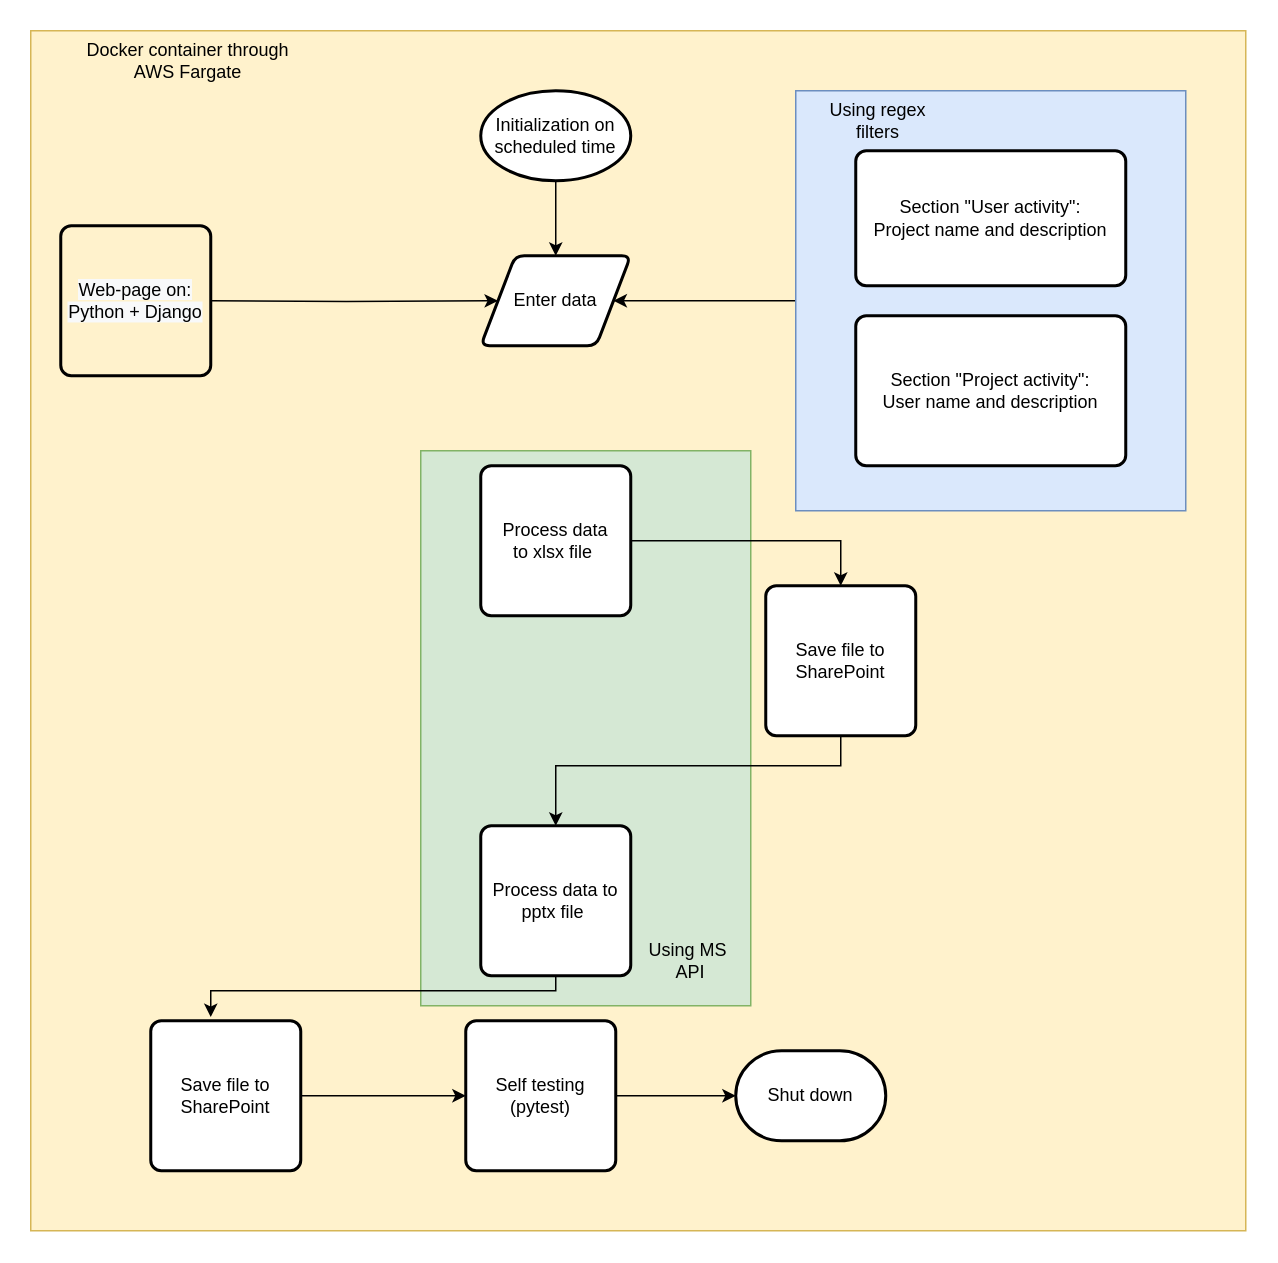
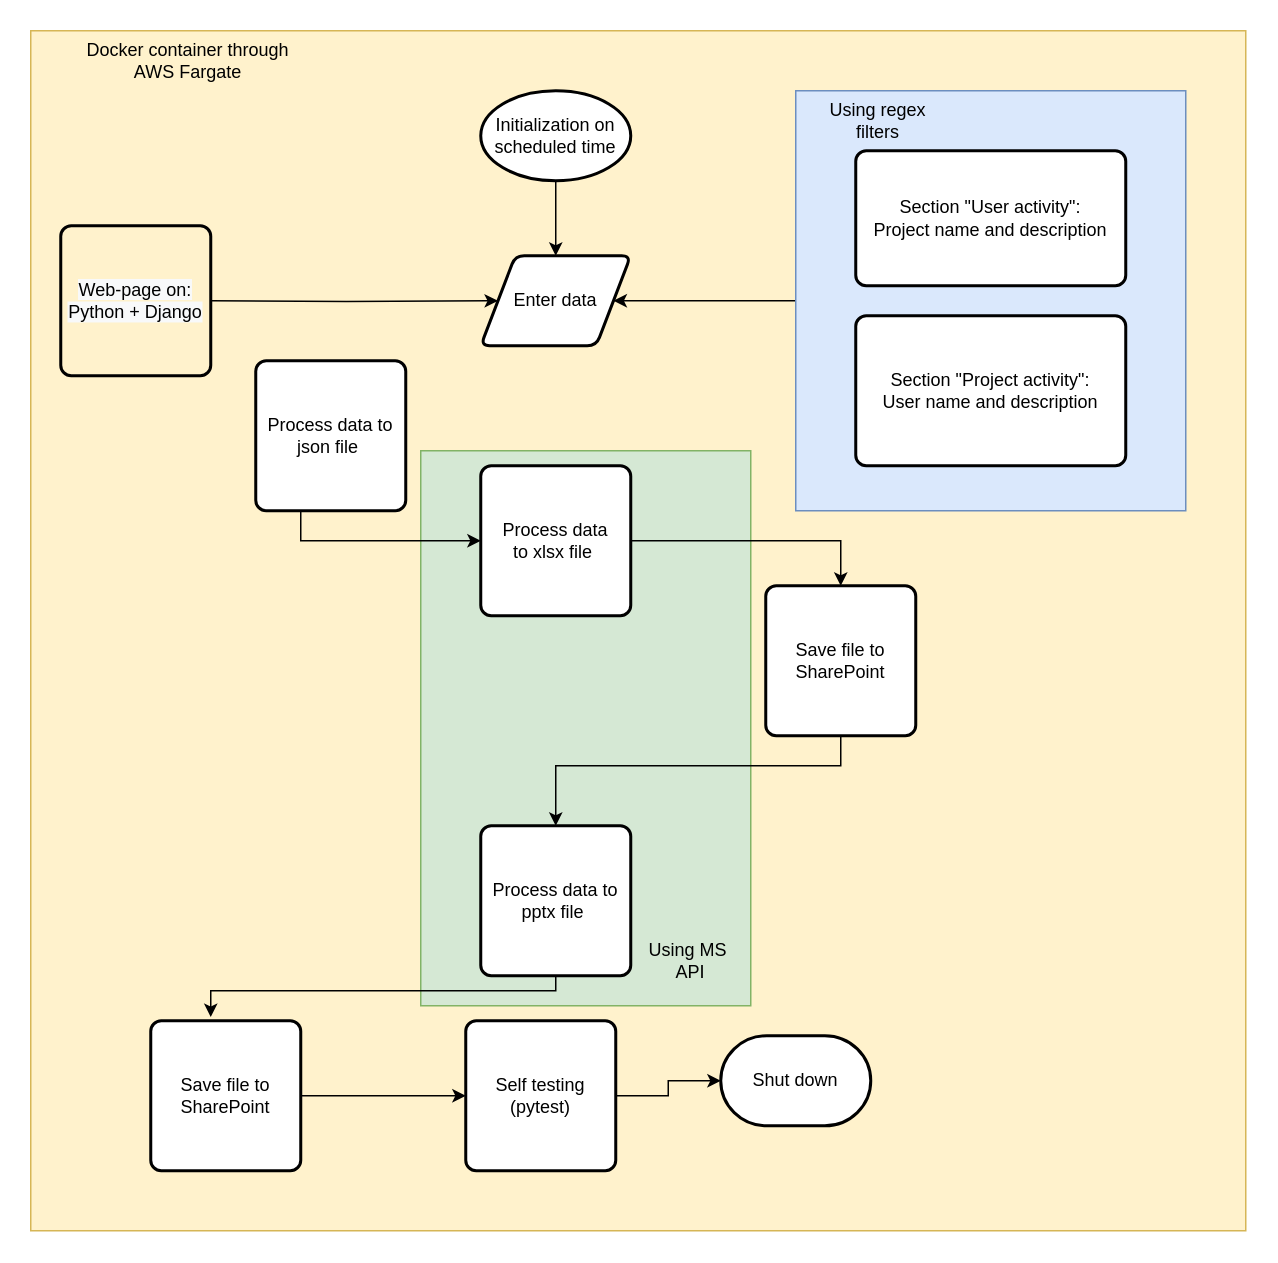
none -> (331, 436)
none -> (371, 541)
(811, 1096) -> (796, 1081)
